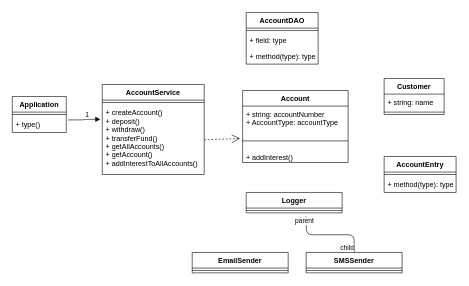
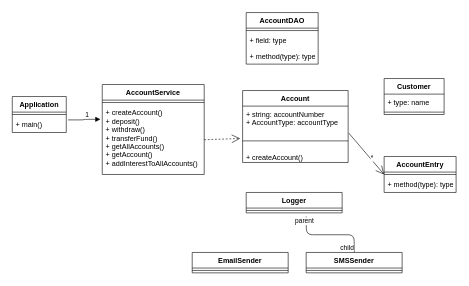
(412, 102) -> (409, 102)
(31, 125) -> (30, 125)
none -> (366, 153)
(275, 157) -> (279, 157)
